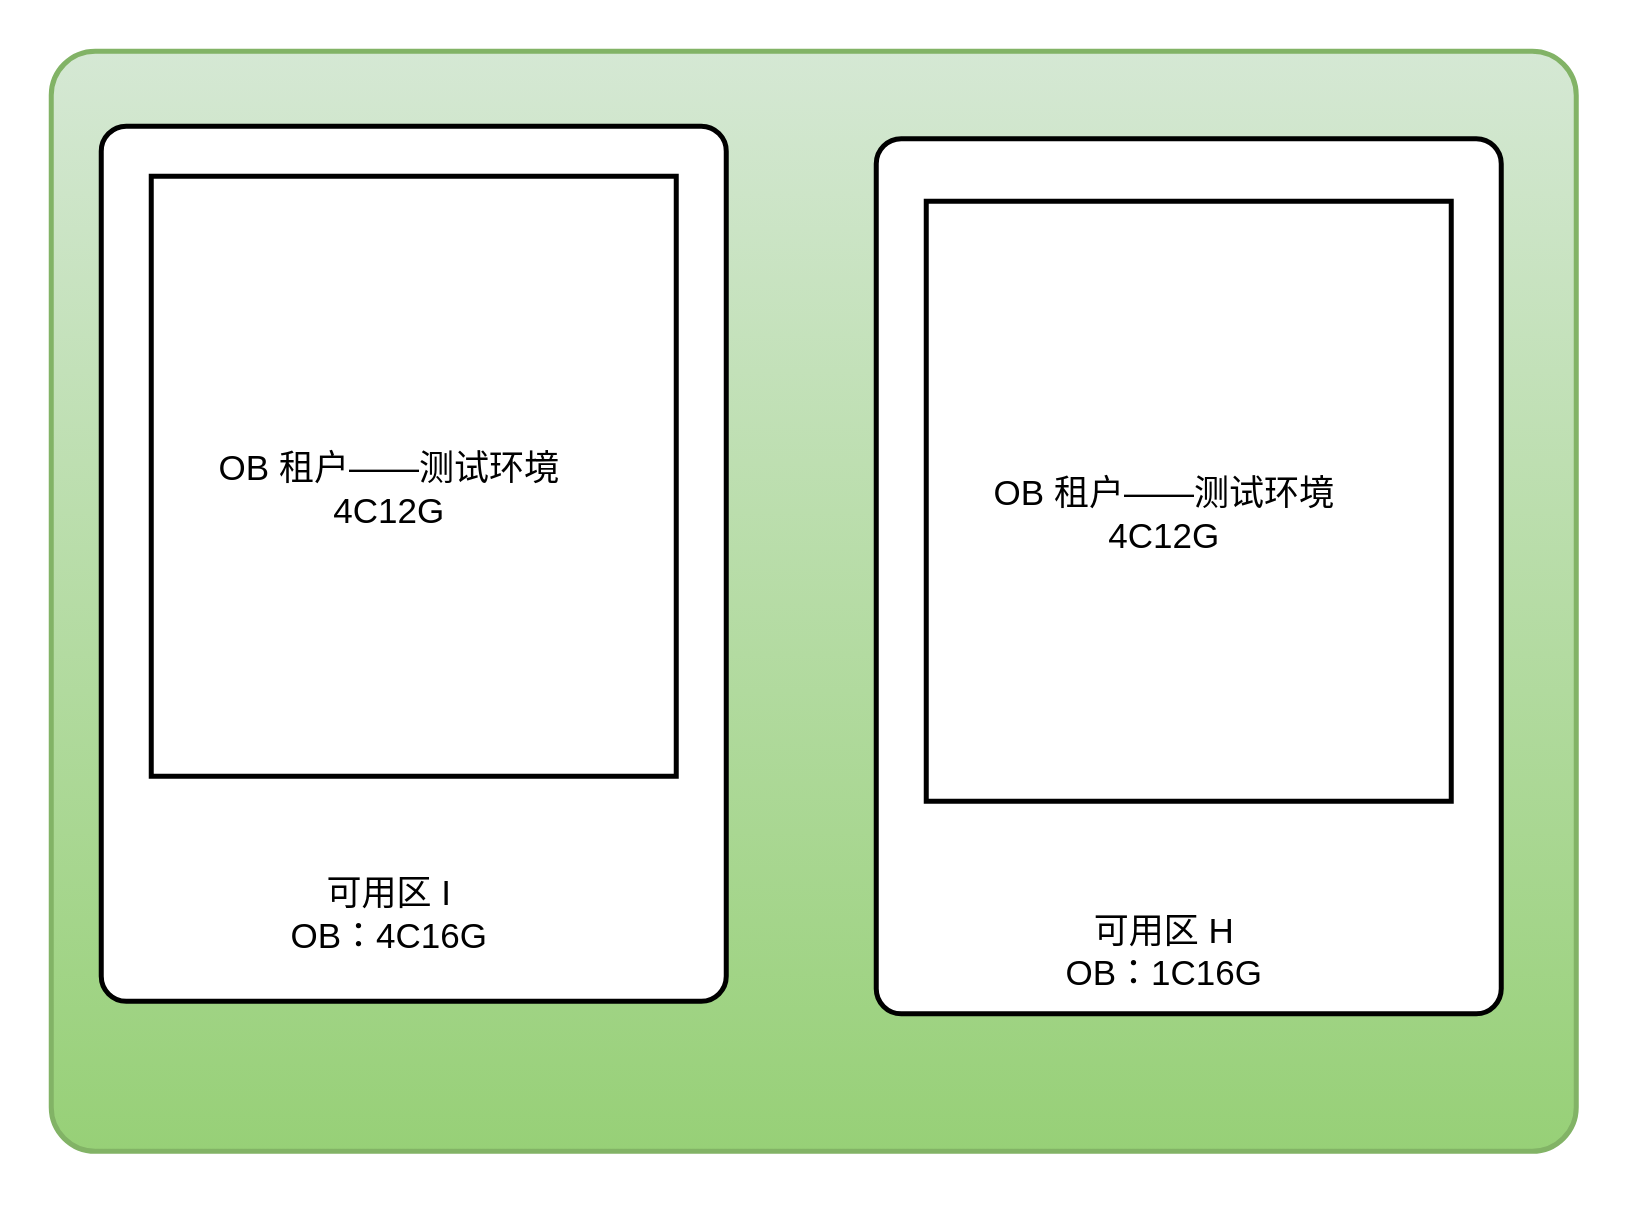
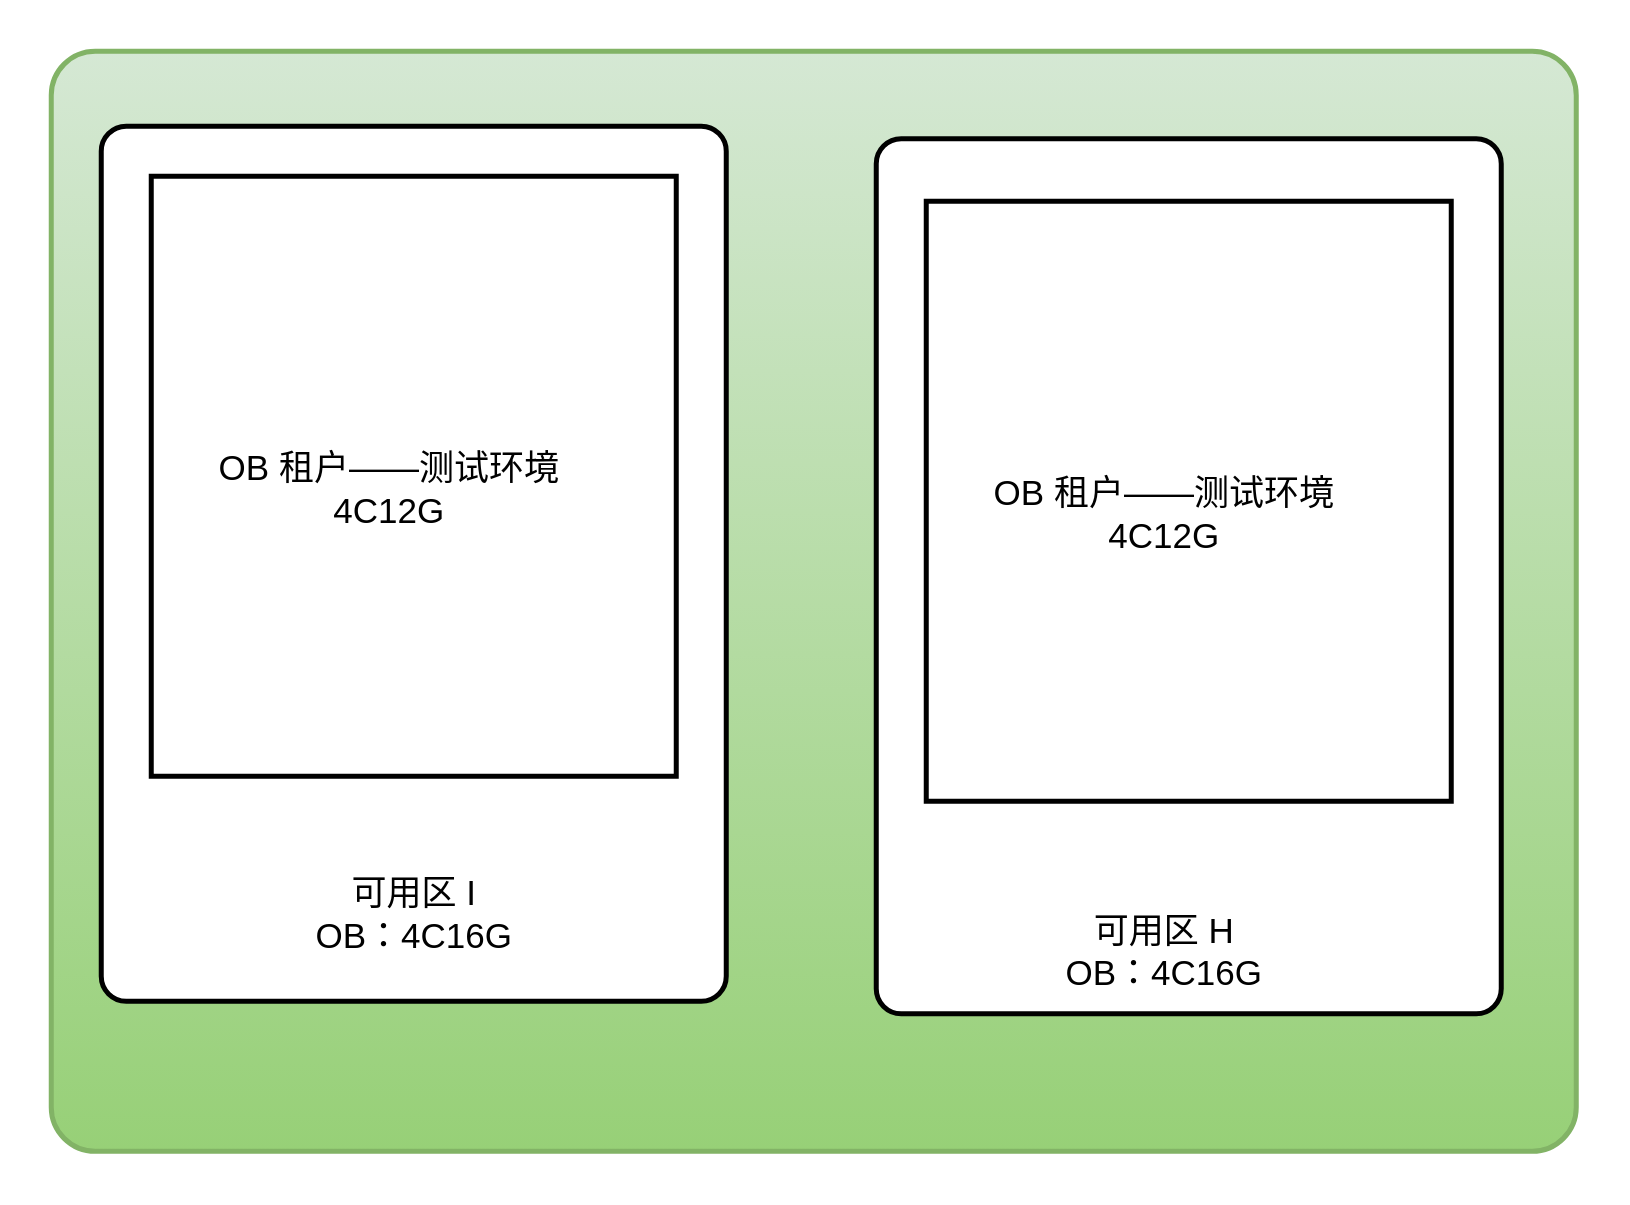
(389, 914) -> (414, 914)
(1165, 951) -> (1165, 951)
